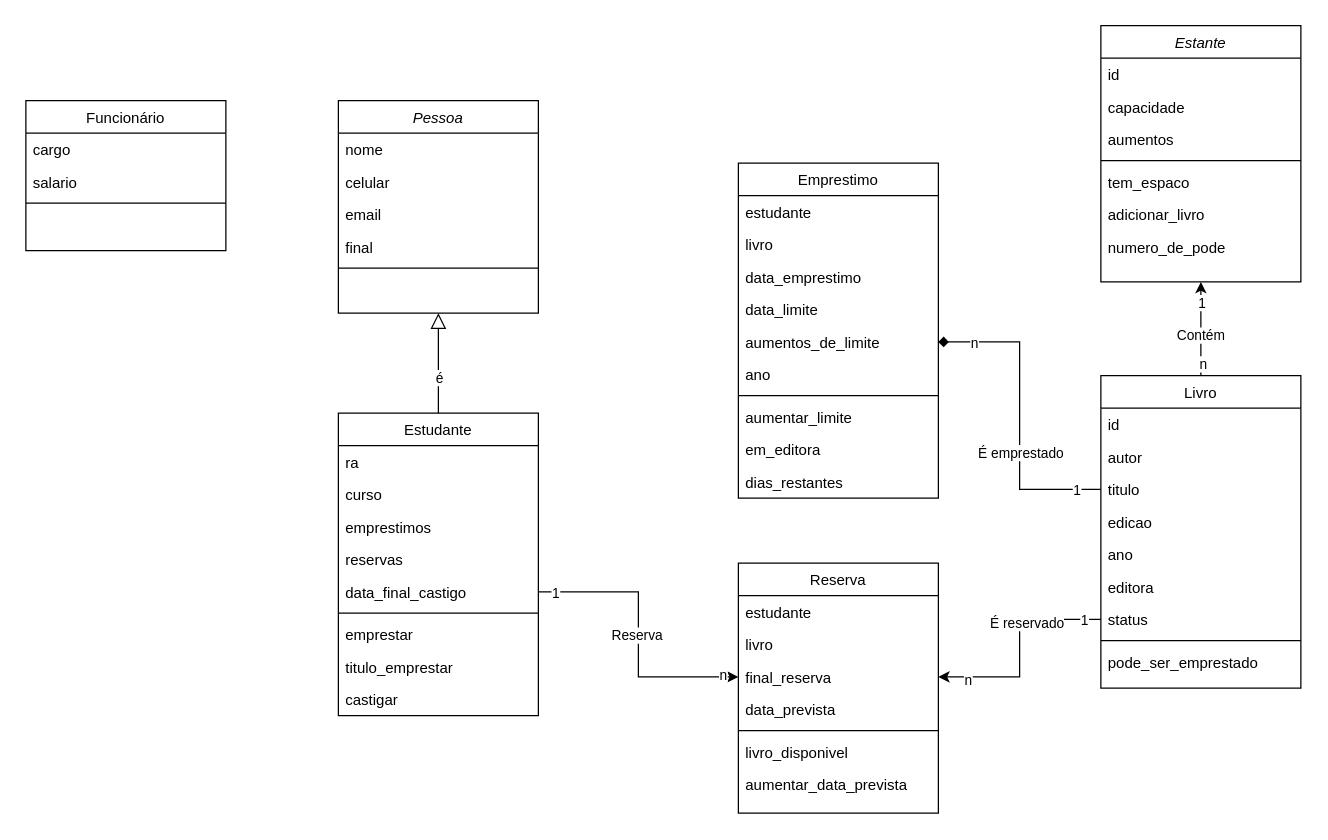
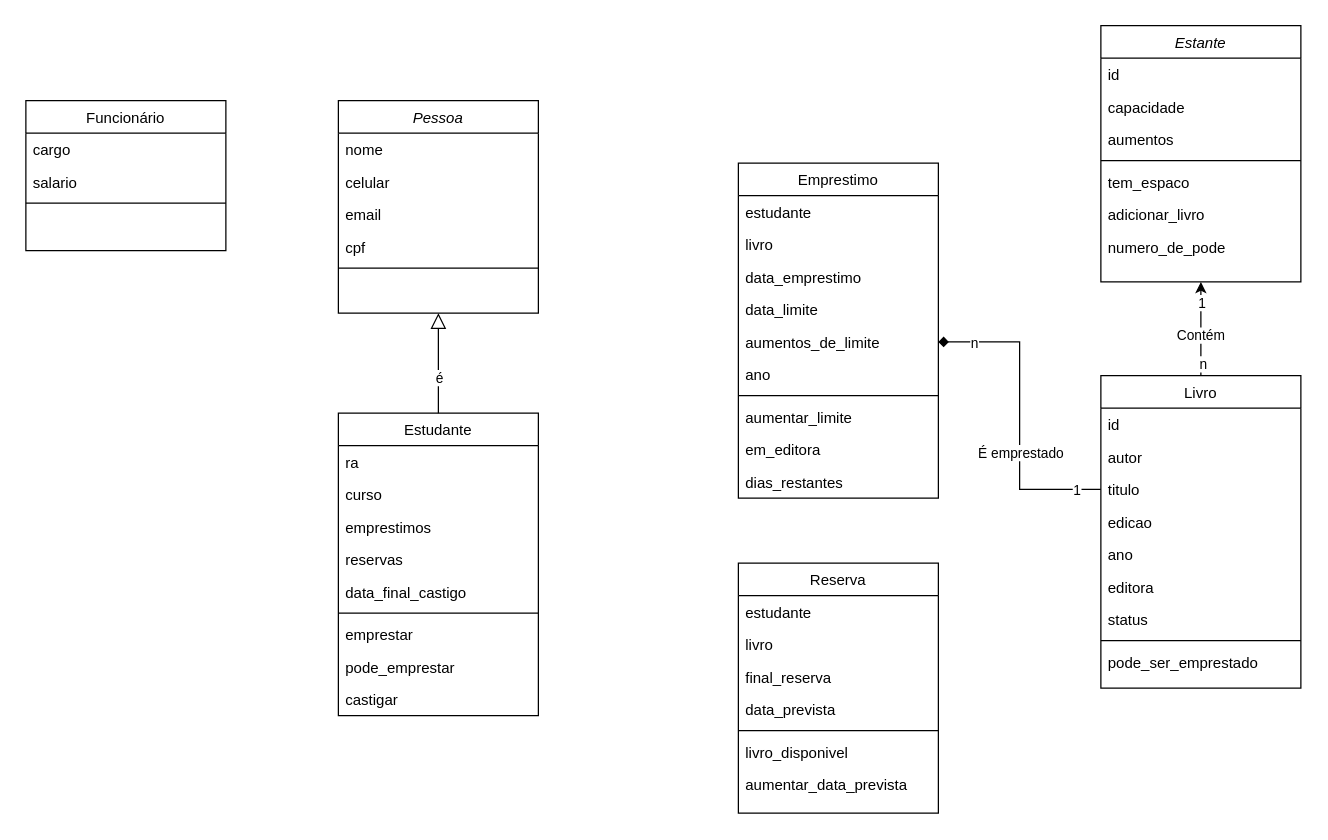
(362, 248) -> (358, 248)
(638, 631) -> none
(1019, 646) -> none
(408, 668) -> (404, 668)
